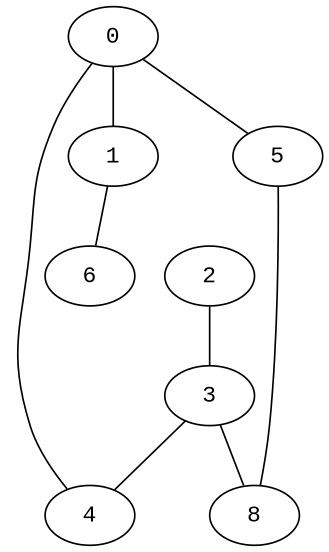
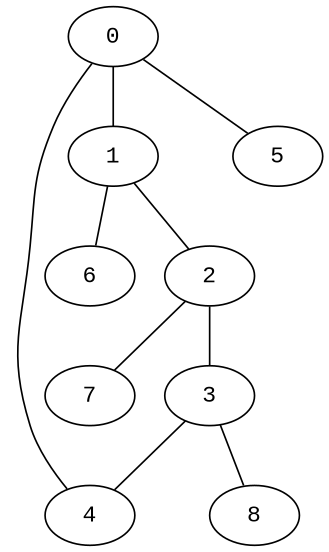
none -> (161, 216)
(276, 337) -> none
none -> (90, 396)
